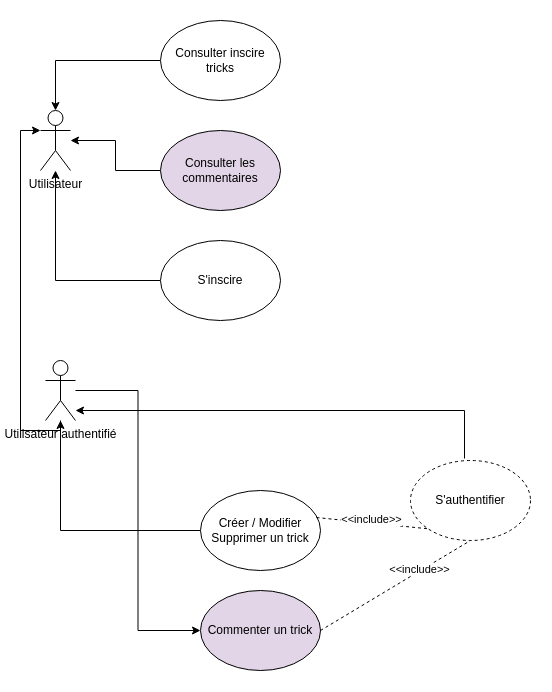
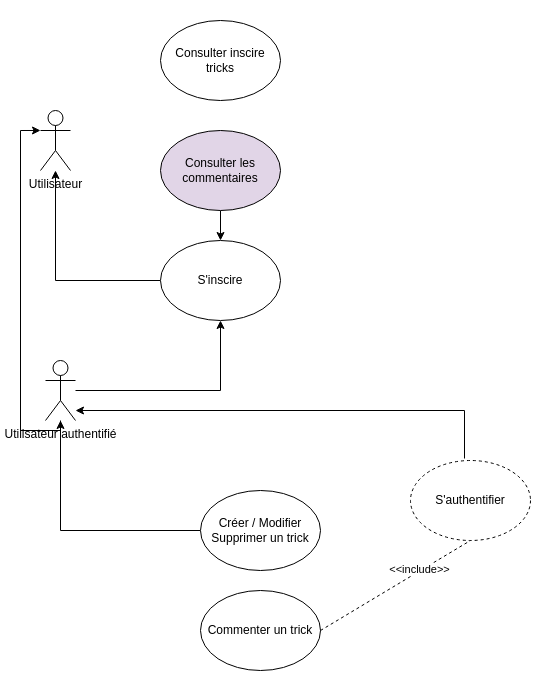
(87, 61) -> none
(116, 160) -> (221, 230)
(350, 521) -> none
(138, 538) -> (210, 391)
(261, 631) -> (261, 631)
